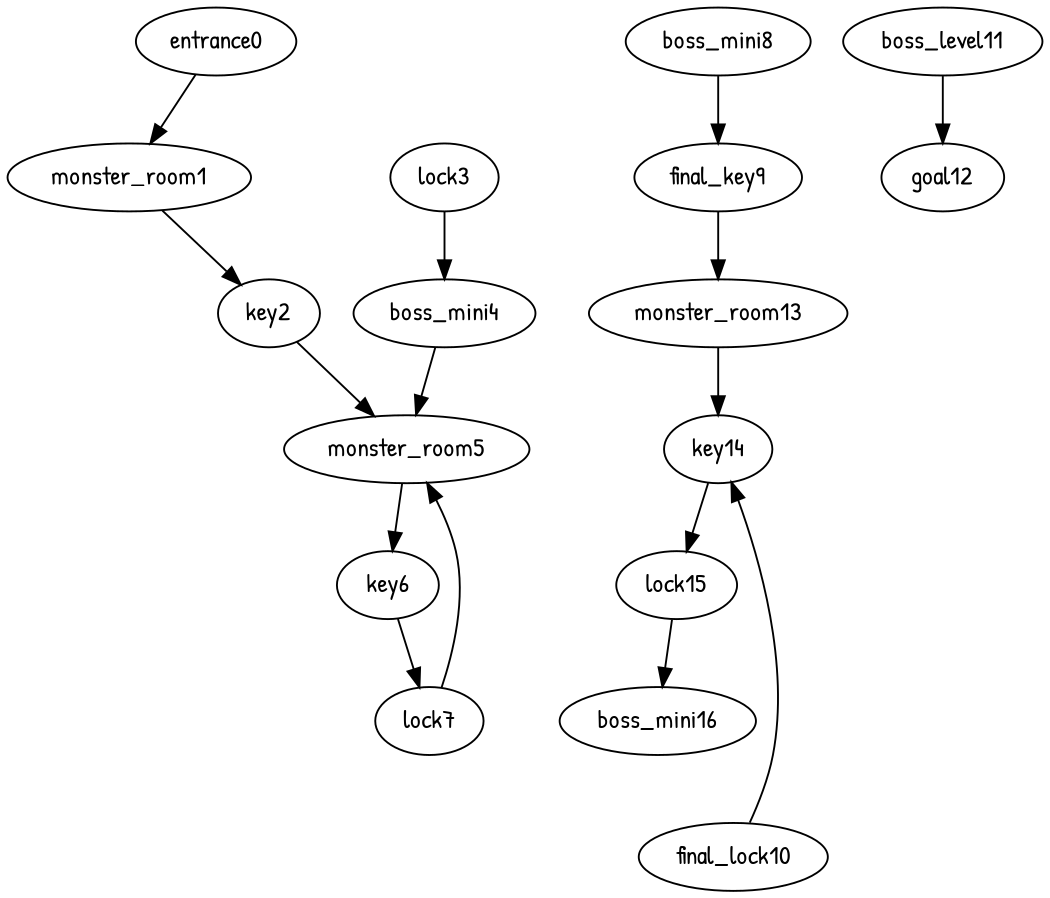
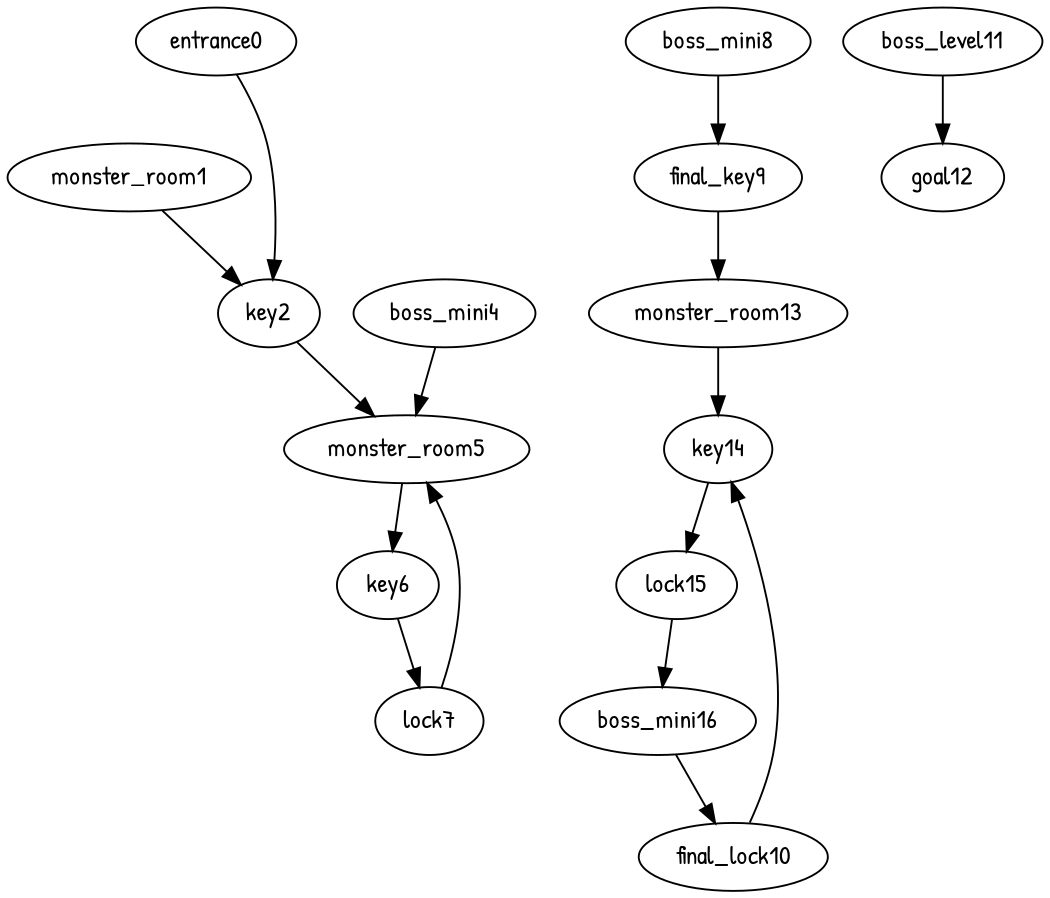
(178, 101) -> (271, 164)
(445, 177) -> none
none -> (691, 781)
